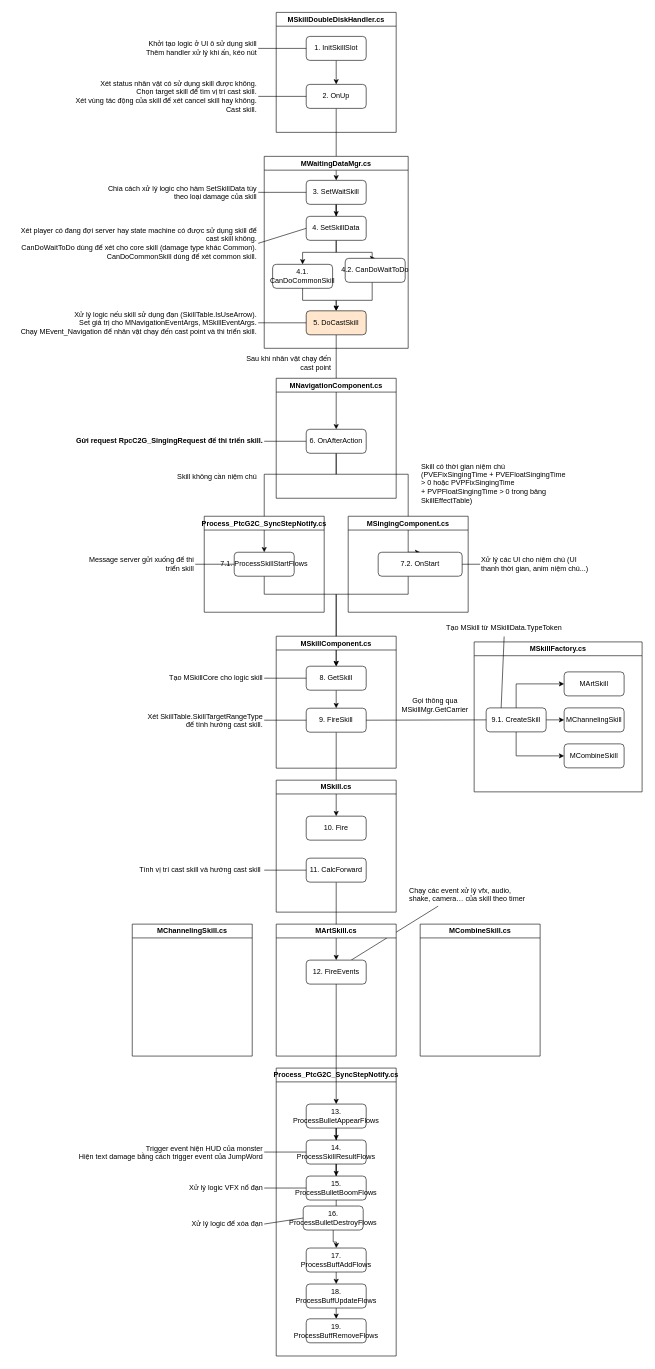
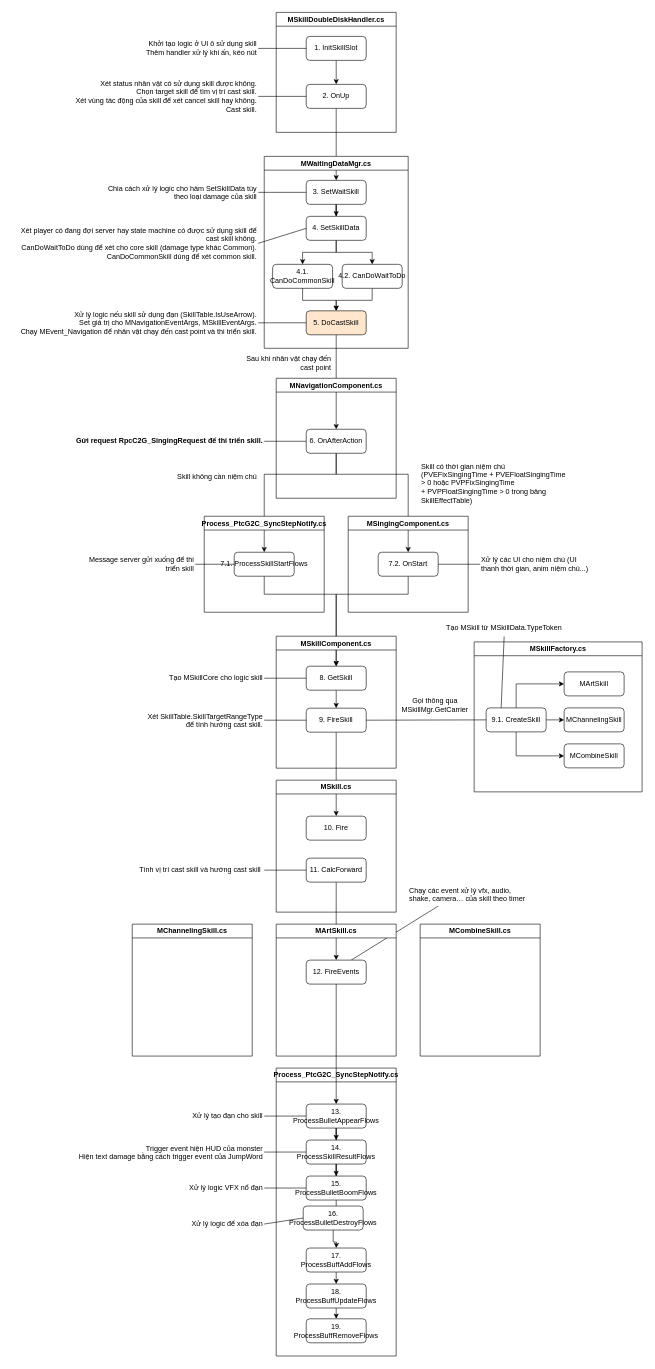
(375, 270) -> (372, 276)
(420, 564) -> (408, 564)
none -> (219, 1116)
none -> (285, 1116)
